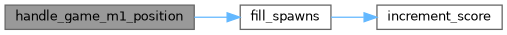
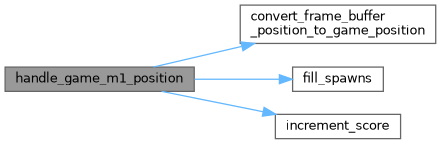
(347, 17) -> (212, 102)
none -> (338, 24)
